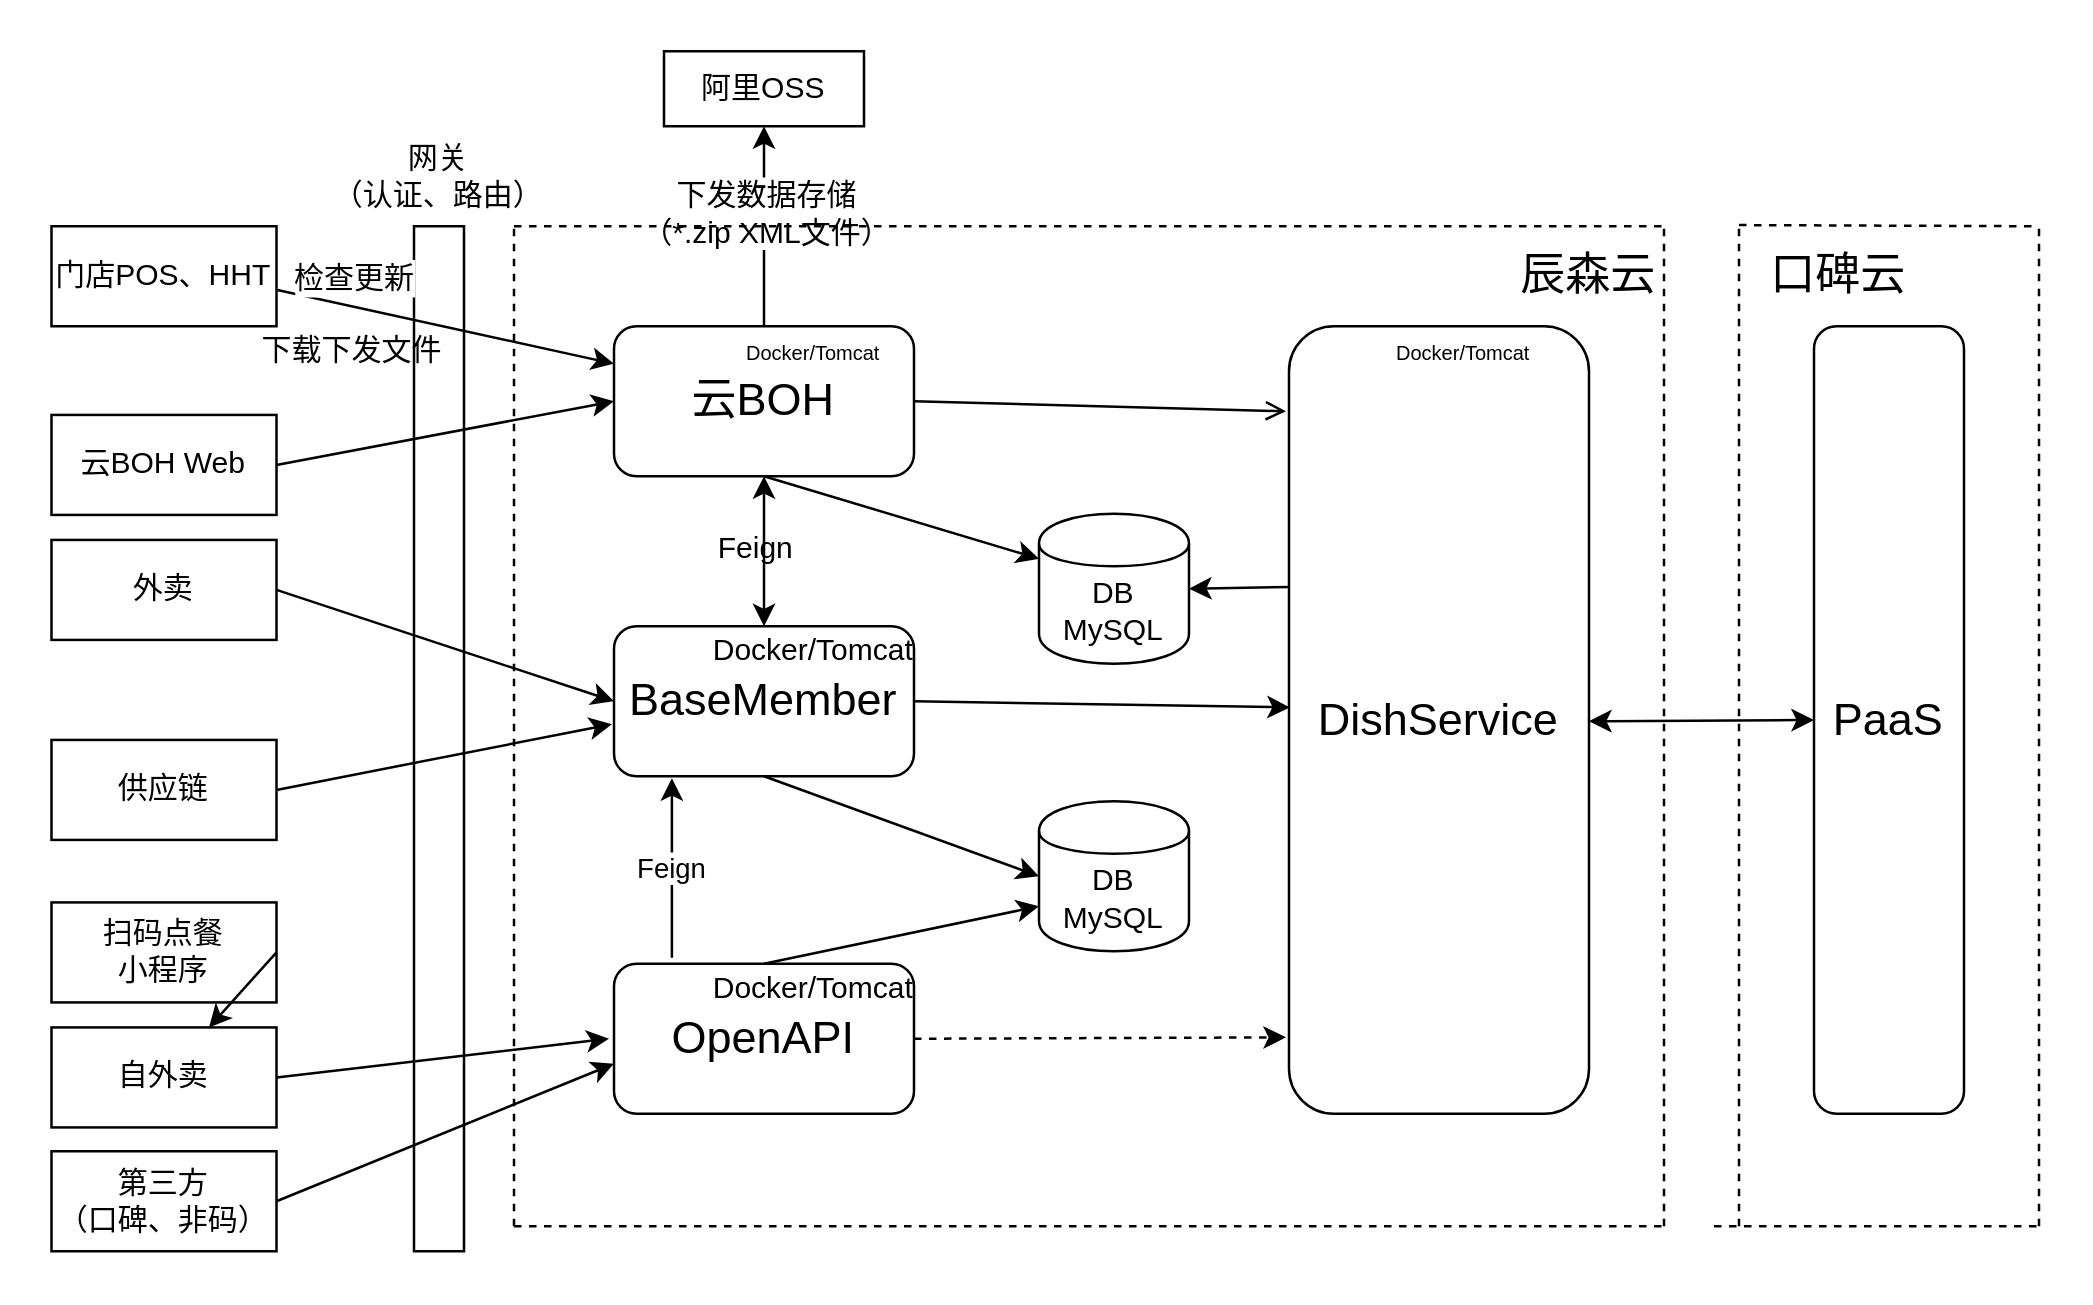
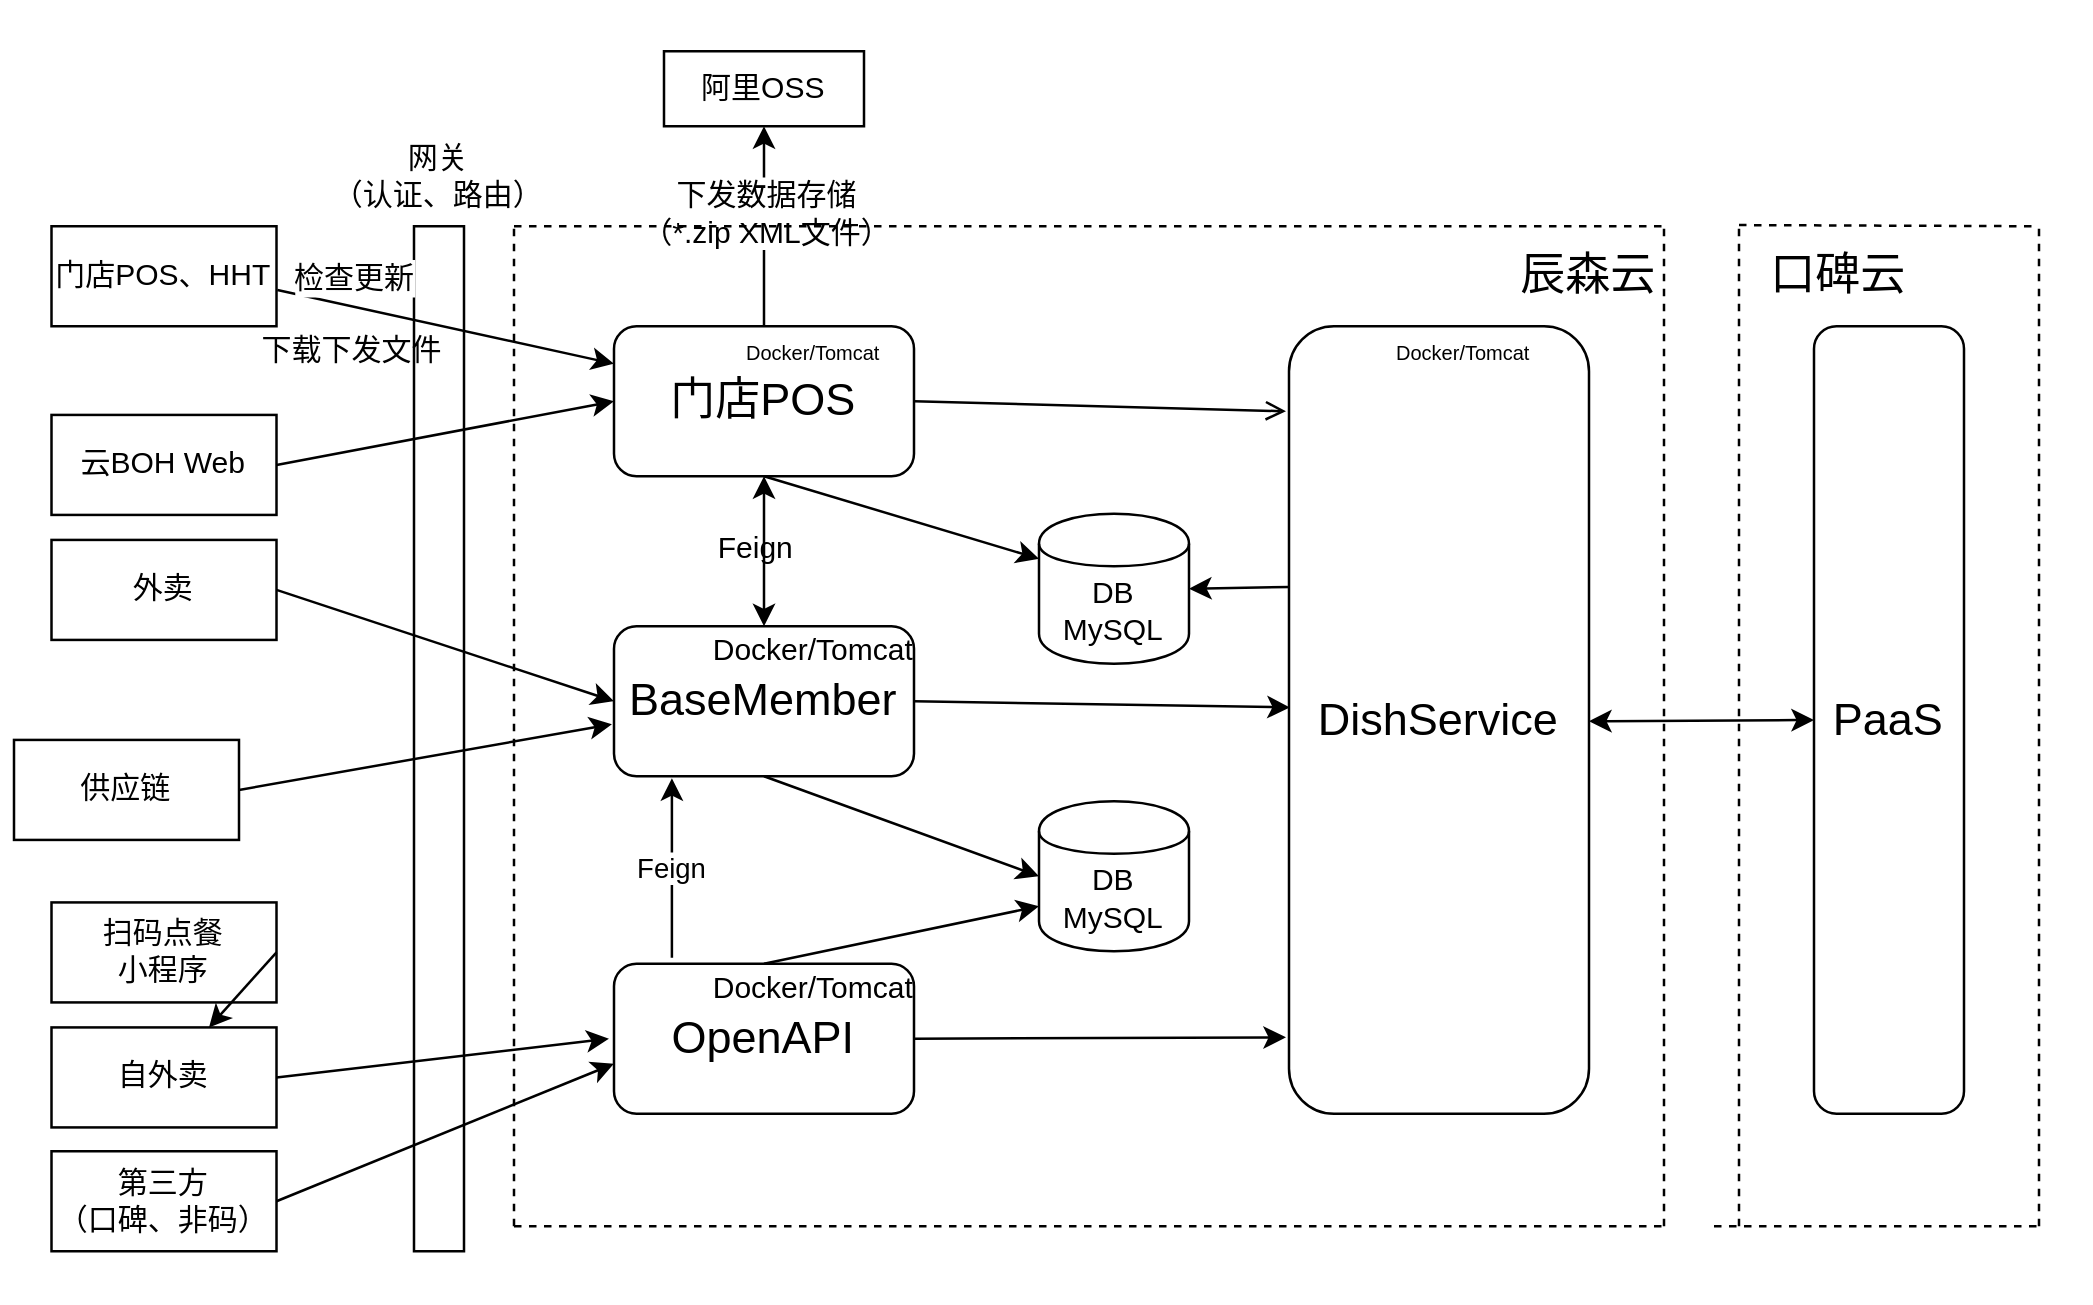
(764, 401) -> (764, 401)
(164, 790) -> (126, 790)
(1094, 1038) -> (1094, 1038)
